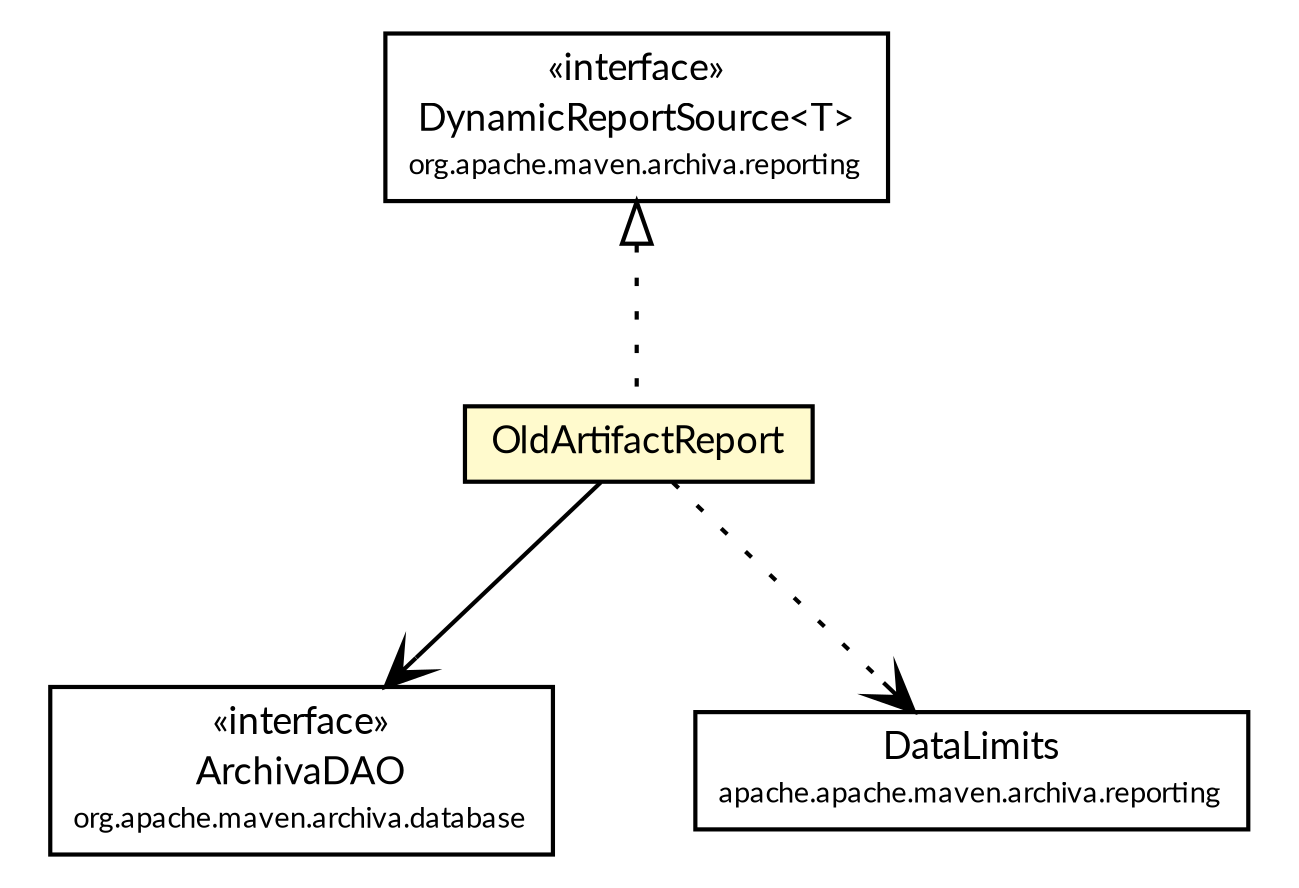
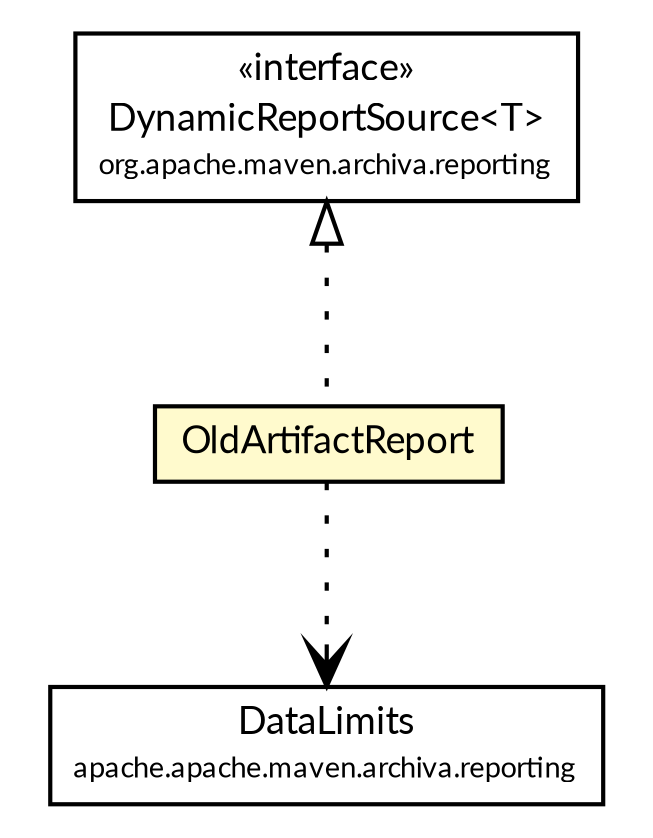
(302, 771) -> none
